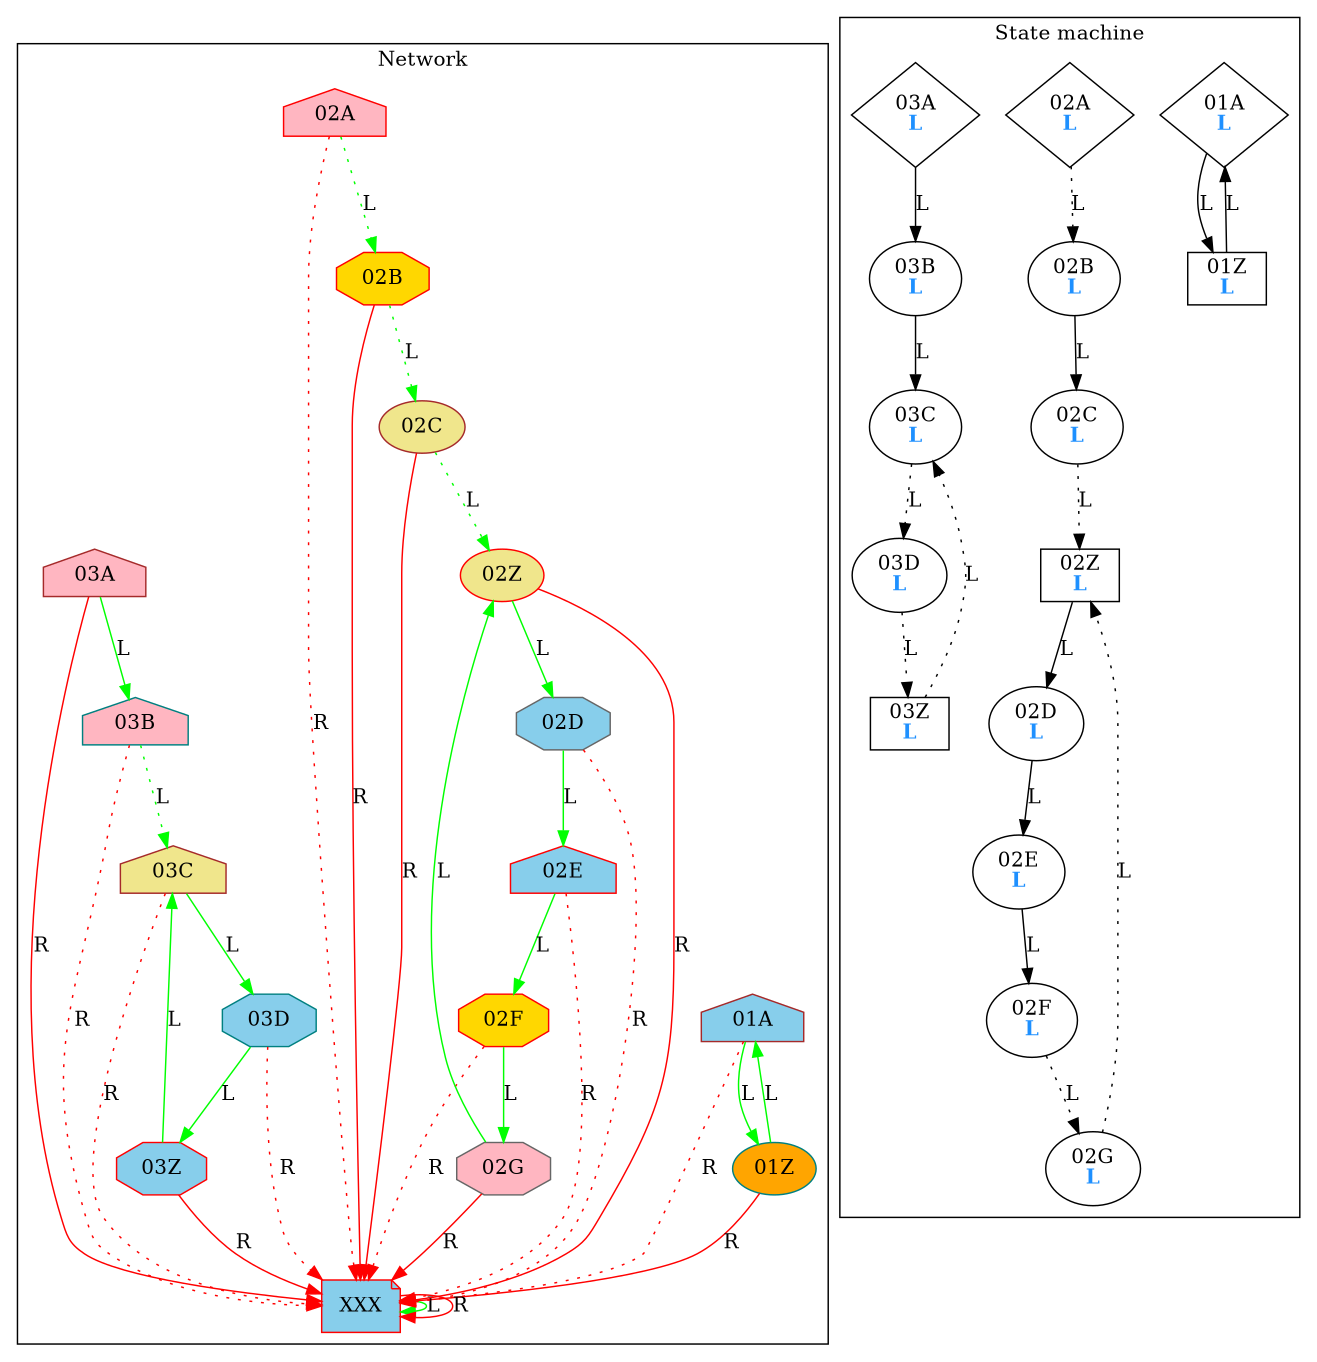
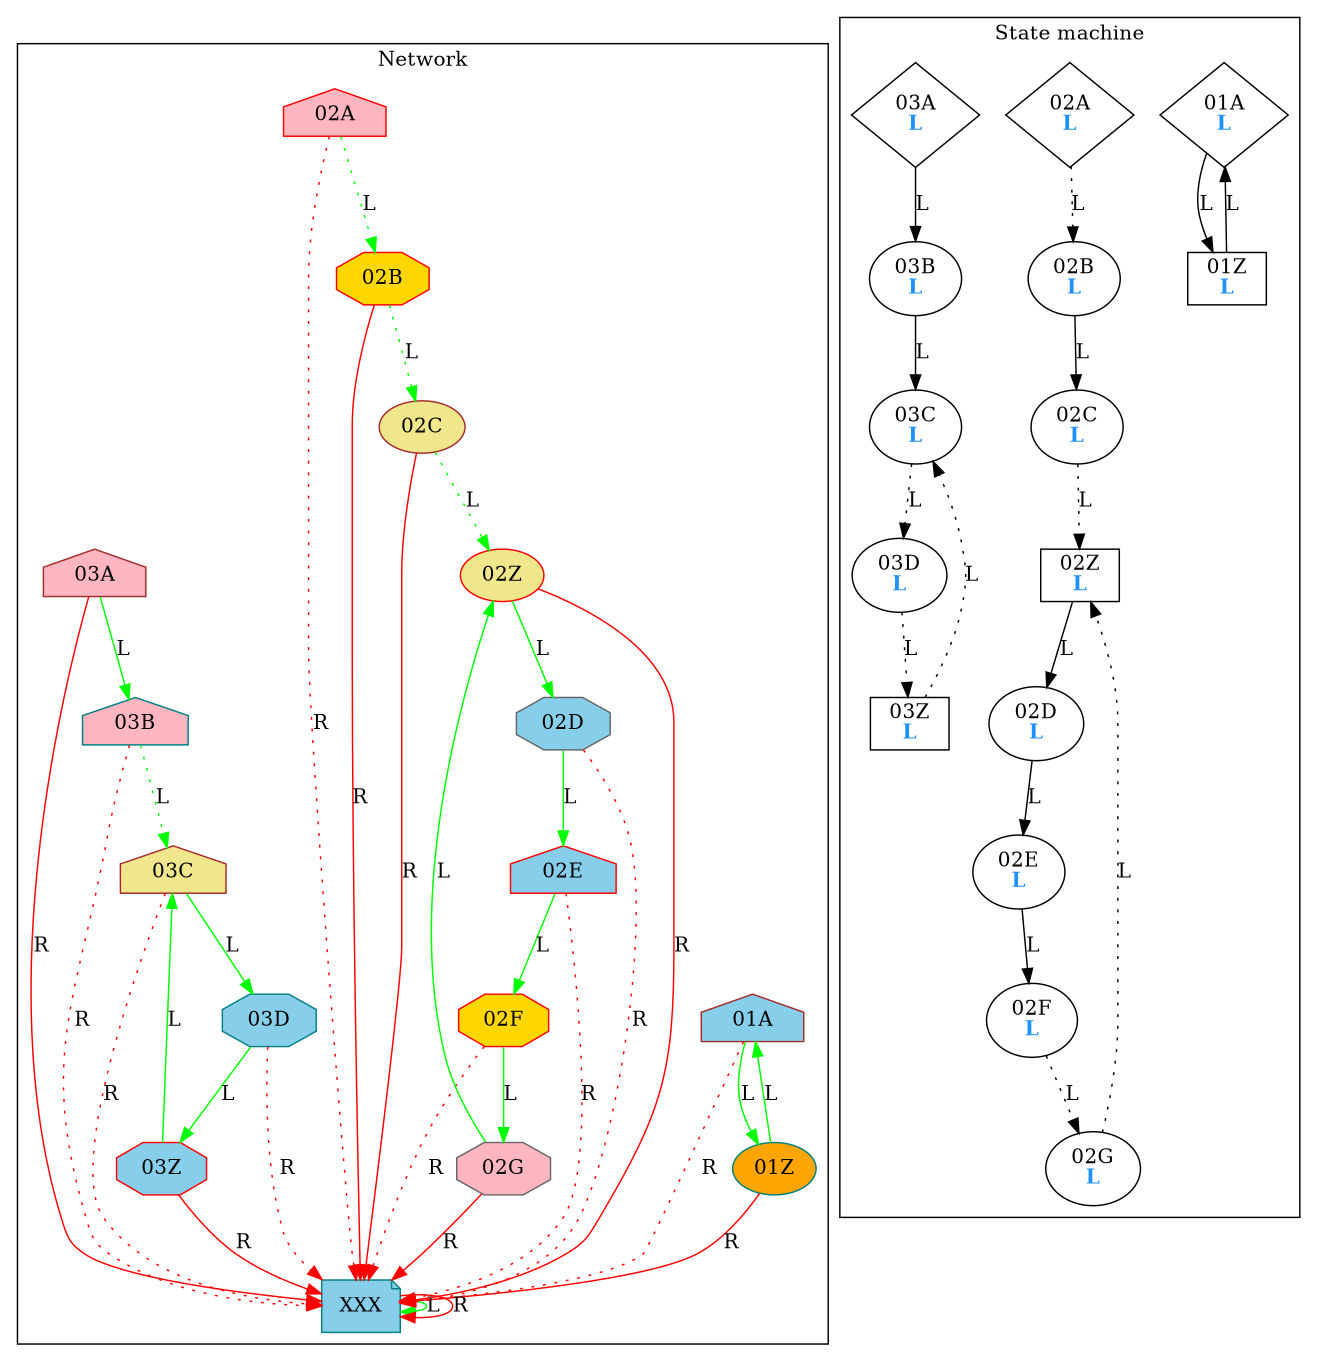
(361, 1306) -> (361, 1306)
